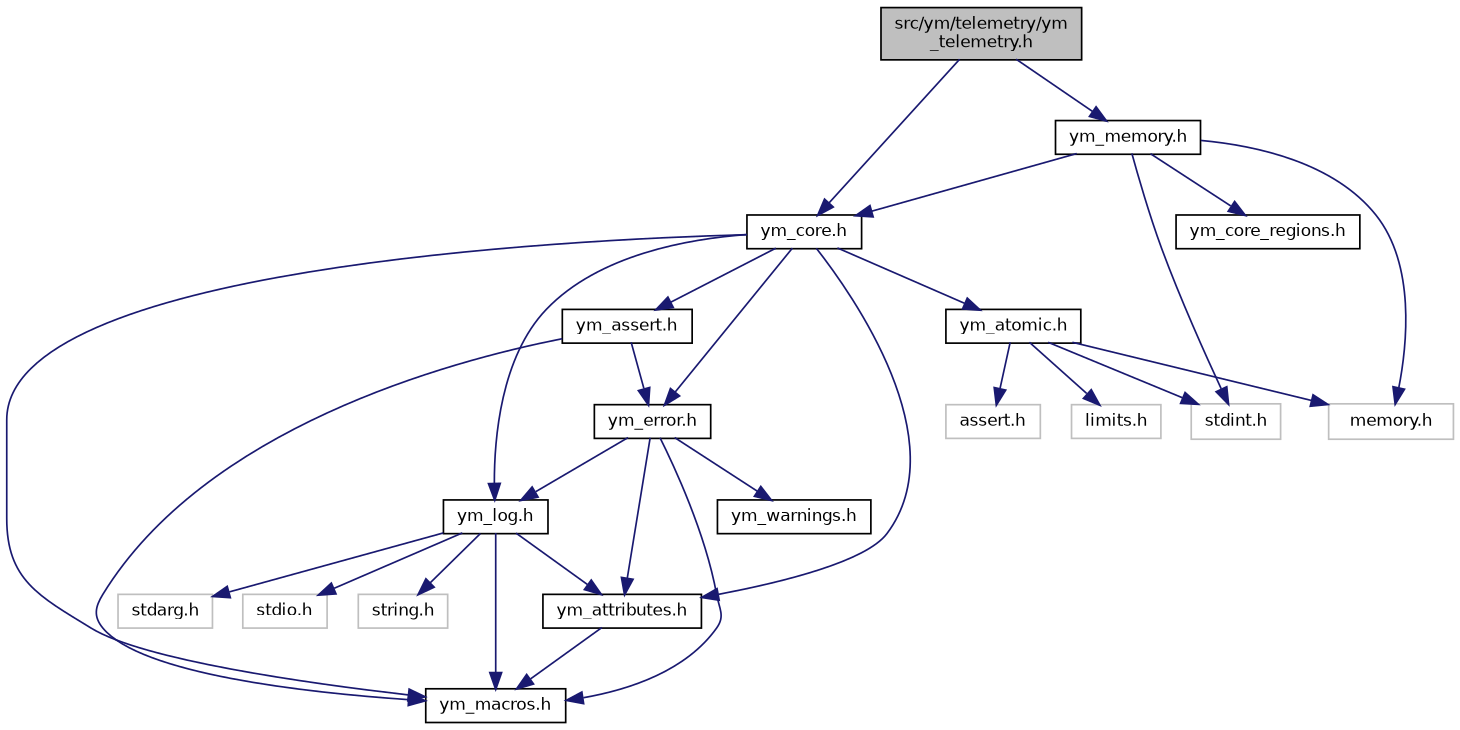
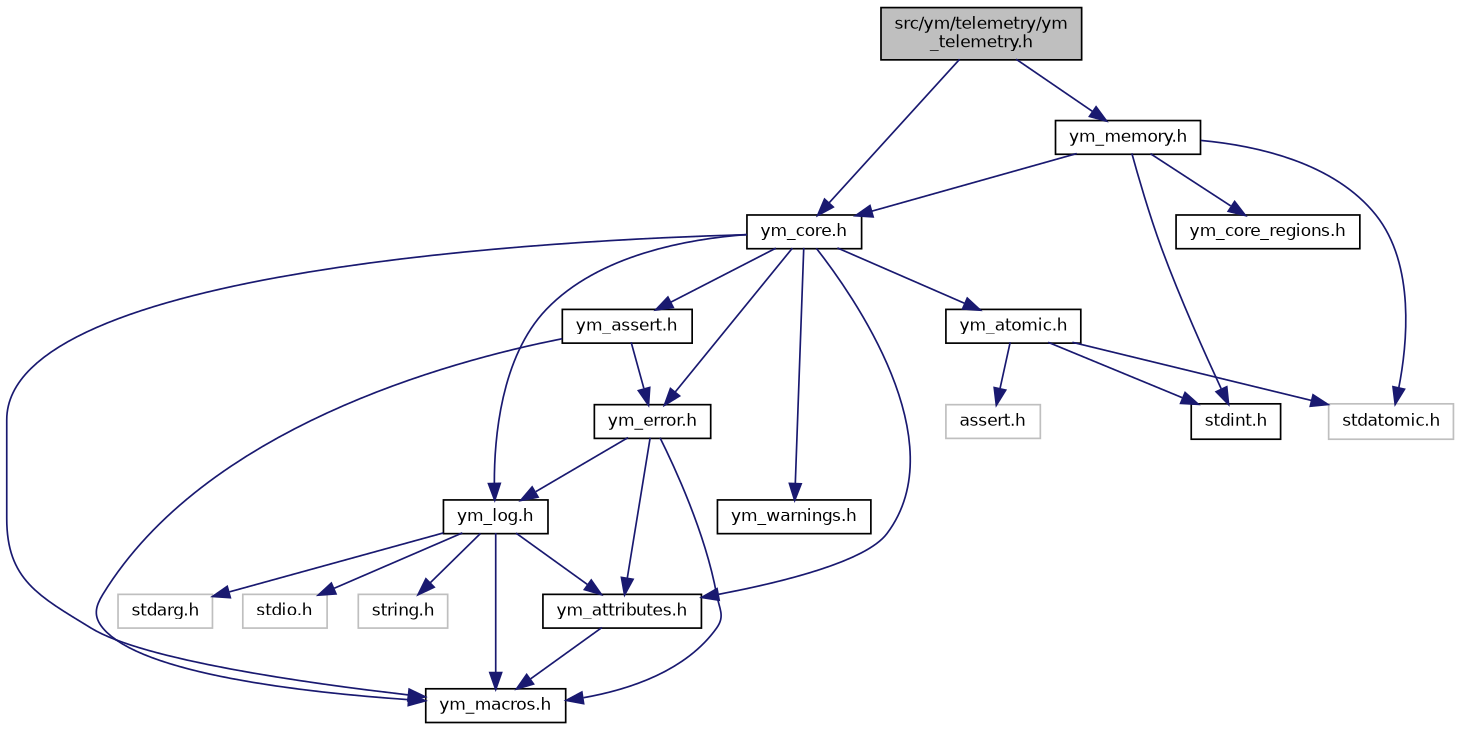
(1116, 422) -> none
(1236, 422) -> (1236, 422)
(1391, 422) -> (1391, 422)
(716, 464) -> (800, 366)
